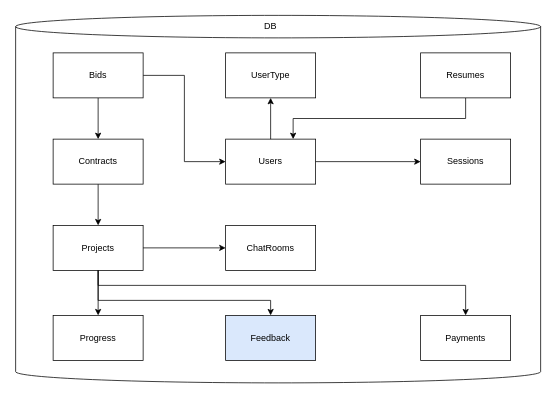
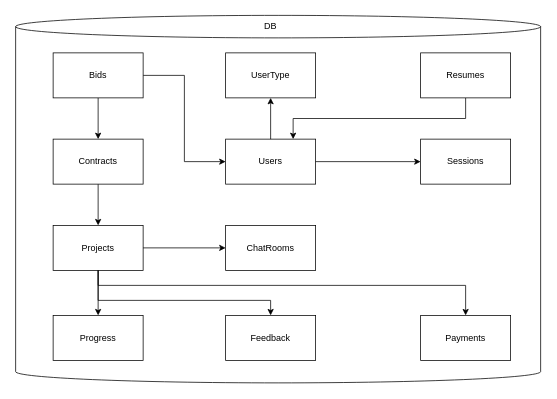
(270, 338) -> (270, 338)
